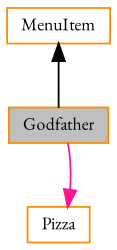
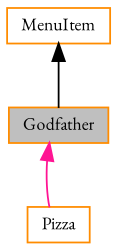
(70, 166) -> (47, 184)
